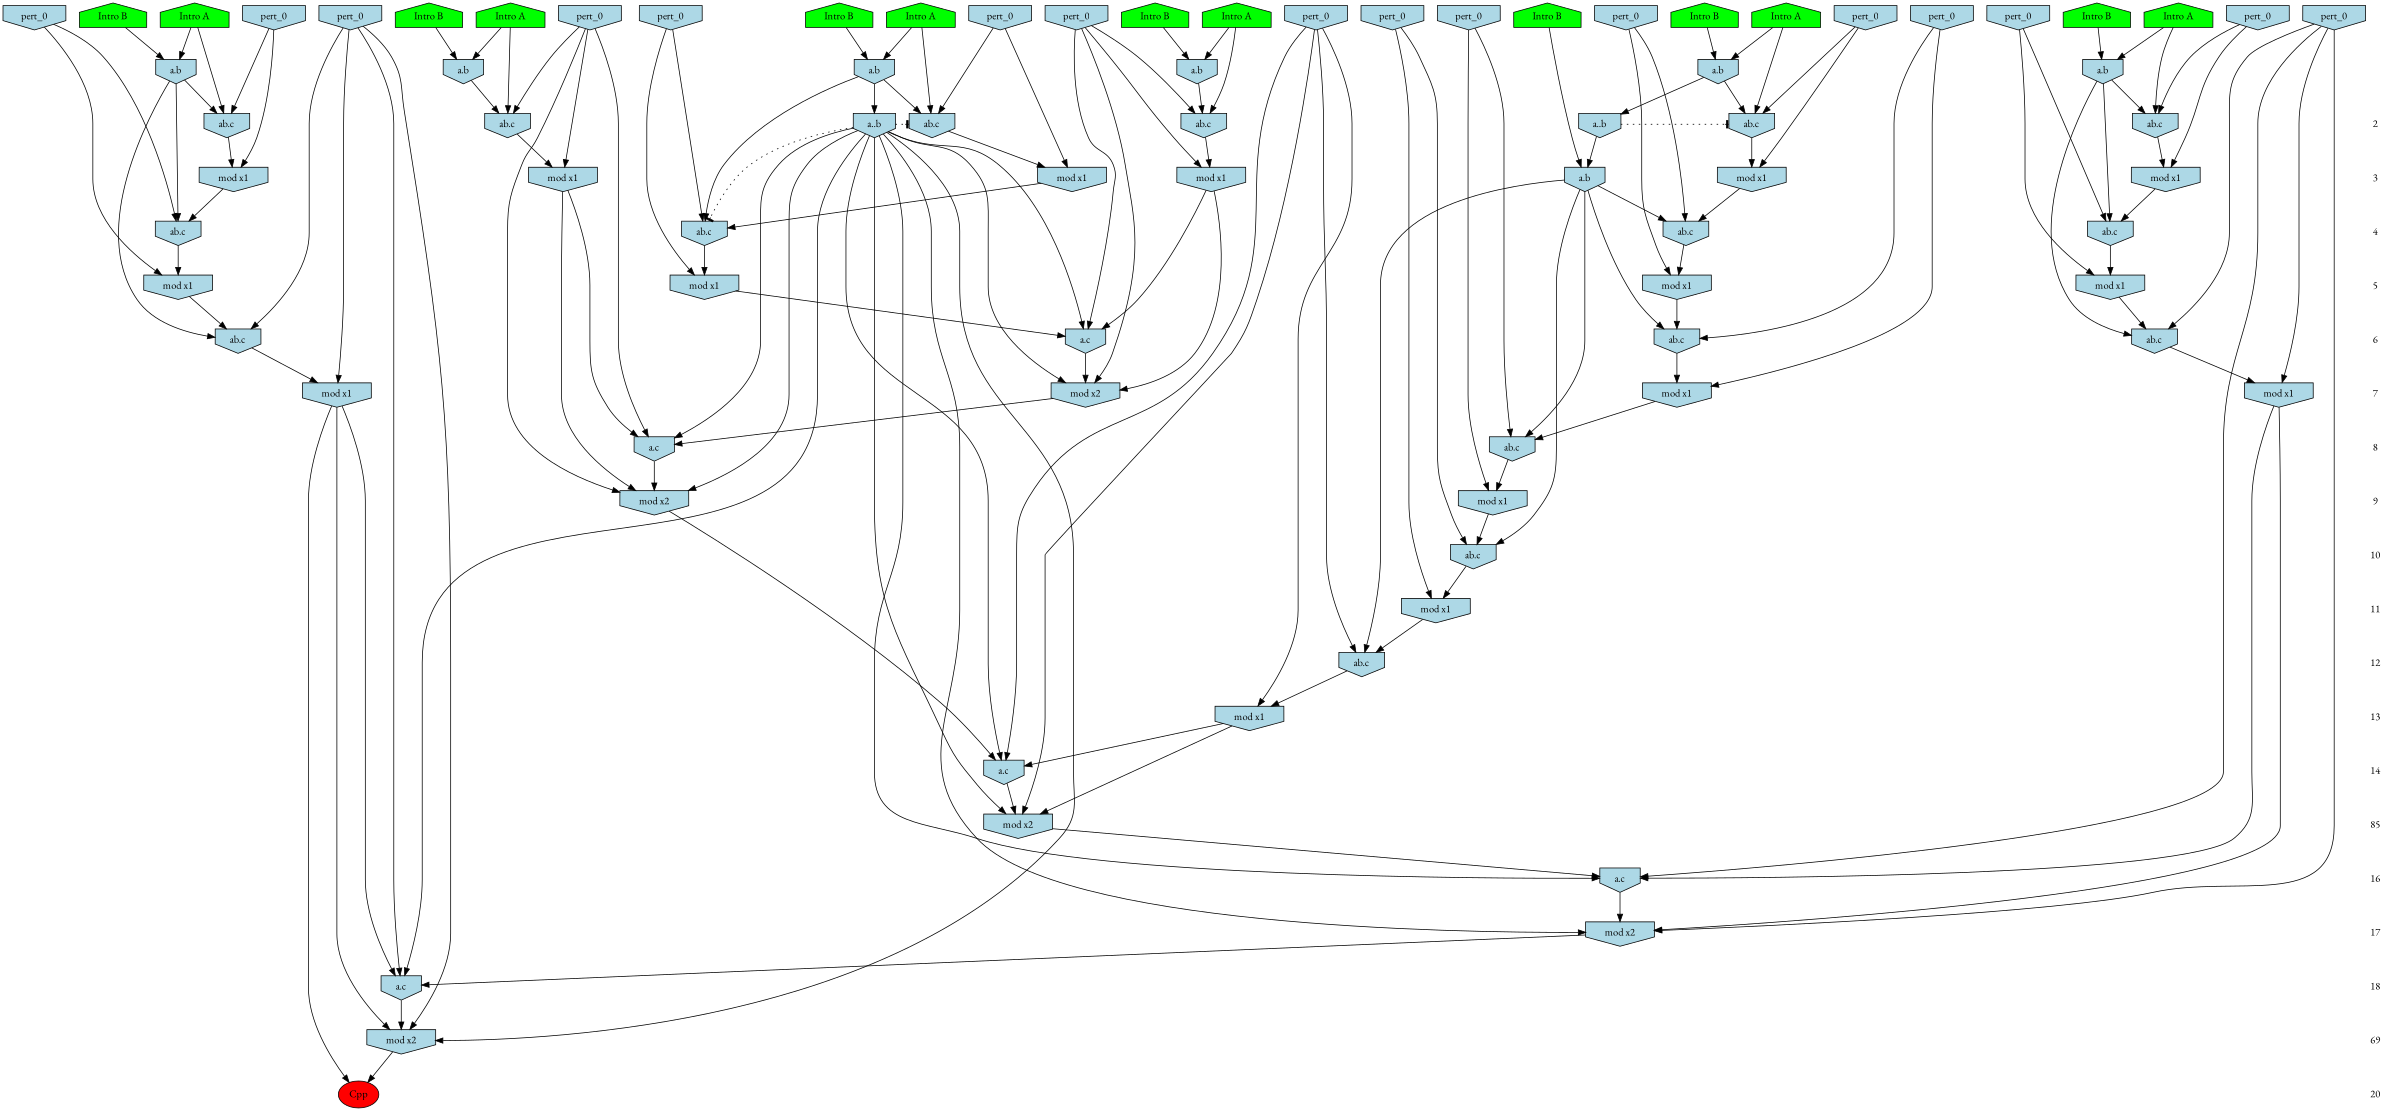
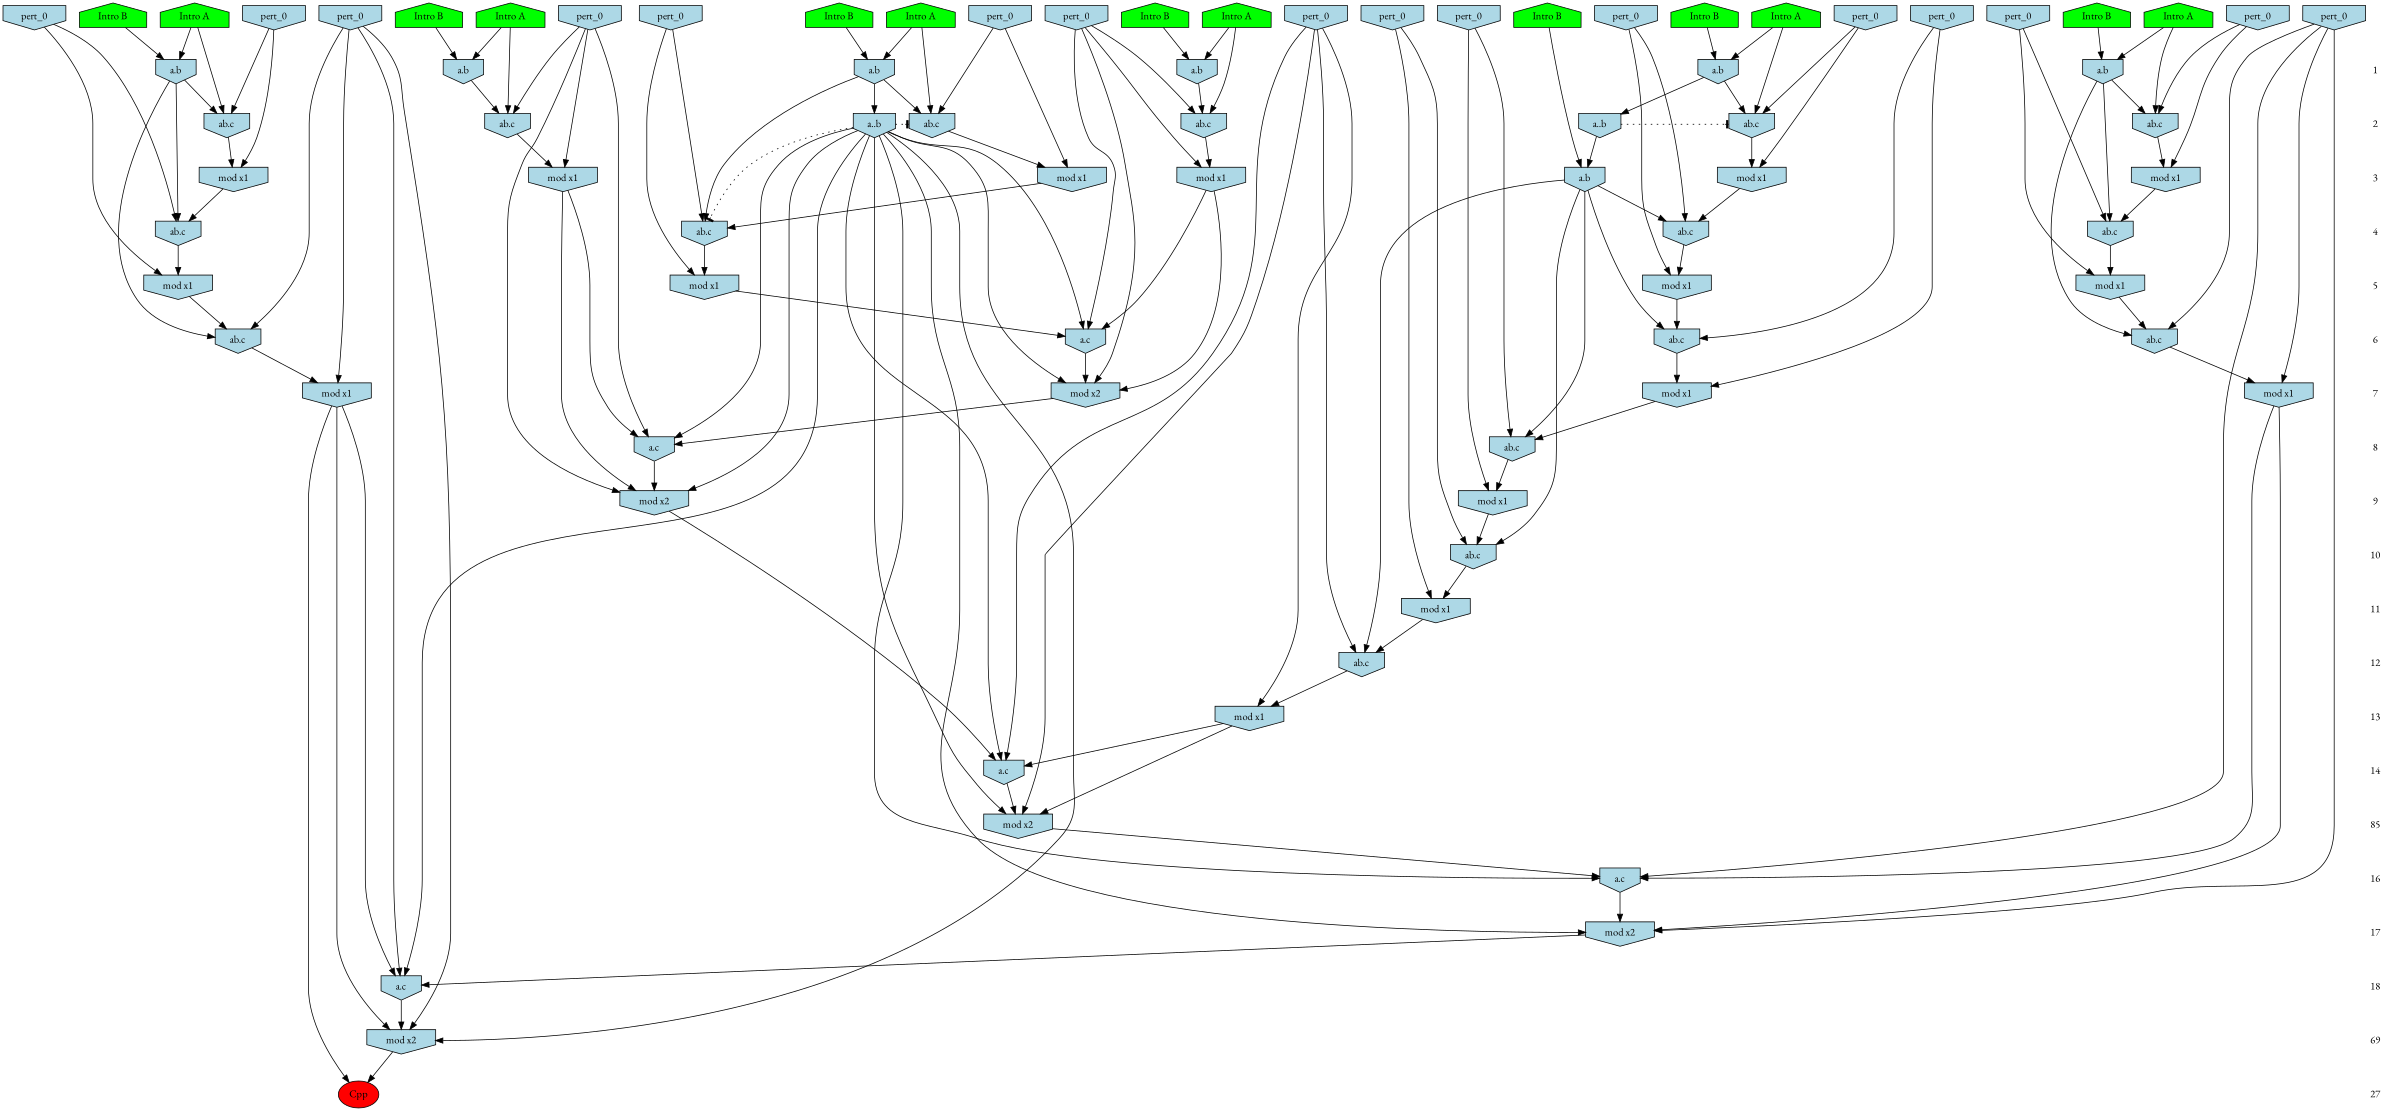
none -> (2375, 70)
(2375, 1094) -> (2375, 1094)
